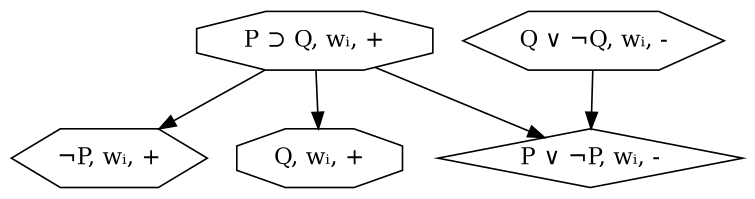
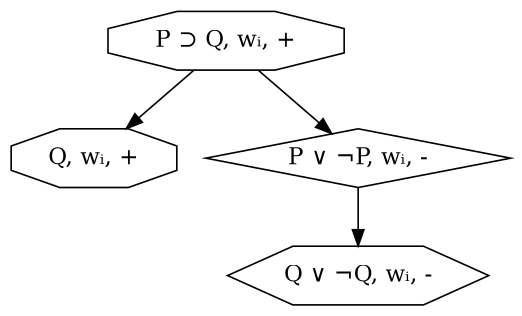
(592, 91) -> (358, 209)
(109, 158) -> none
